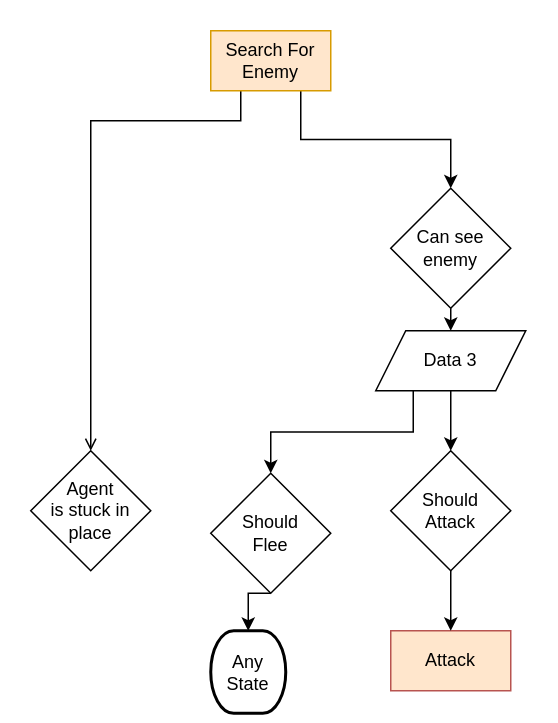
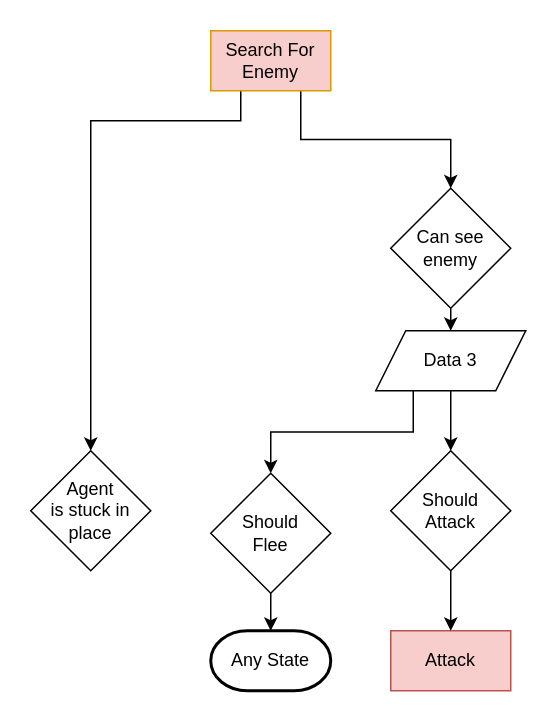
(271, 61) -> (271, 61)
(91, 441) -> (91, 439)
(451, 661) -> (451, 661)
(248, 672) -> (271, 661)
